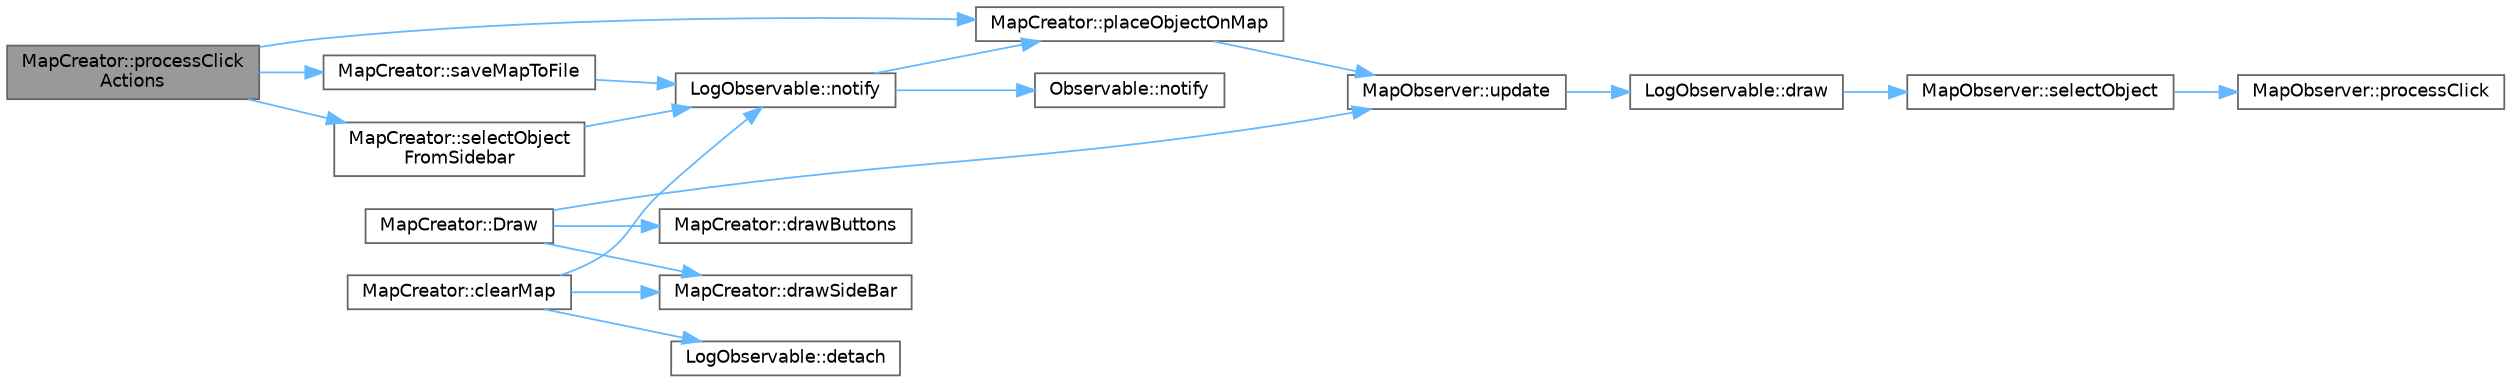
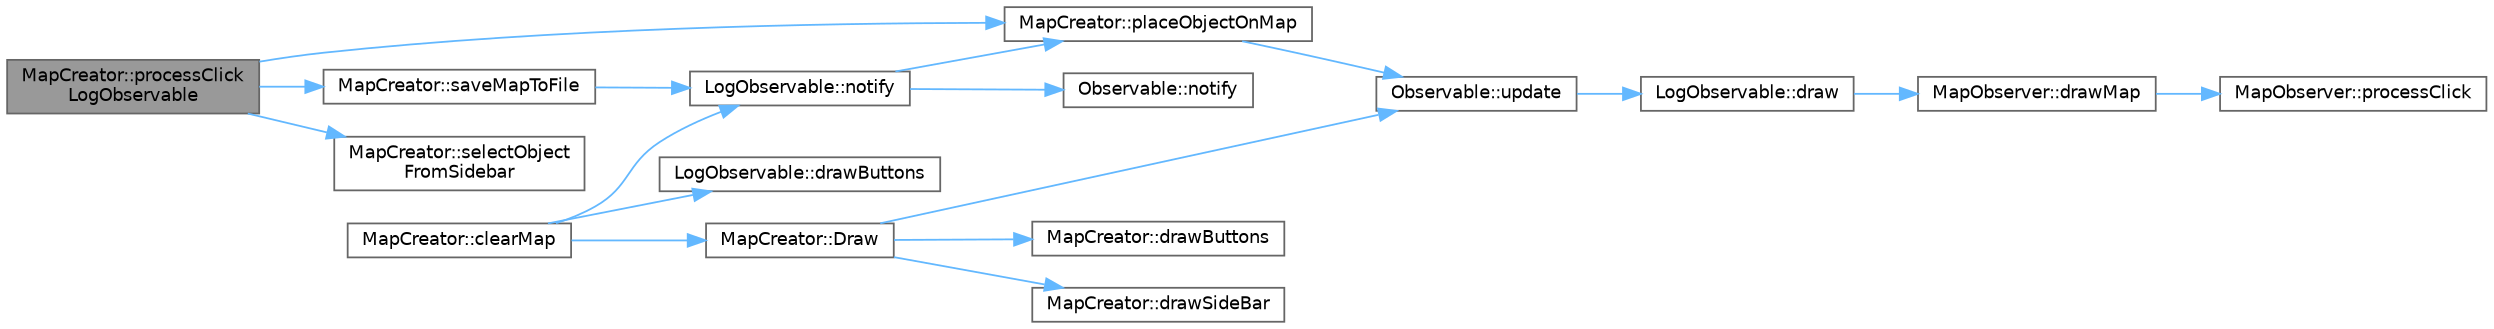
(133, 72) -> (133, 87)
(1457, 92) -> (1476, 94)
(2040, 92) -> (2037, 94)
(628, 119) -> none
(606, 292) -> (630, 240)
(786, 358) -> (800, 174)
